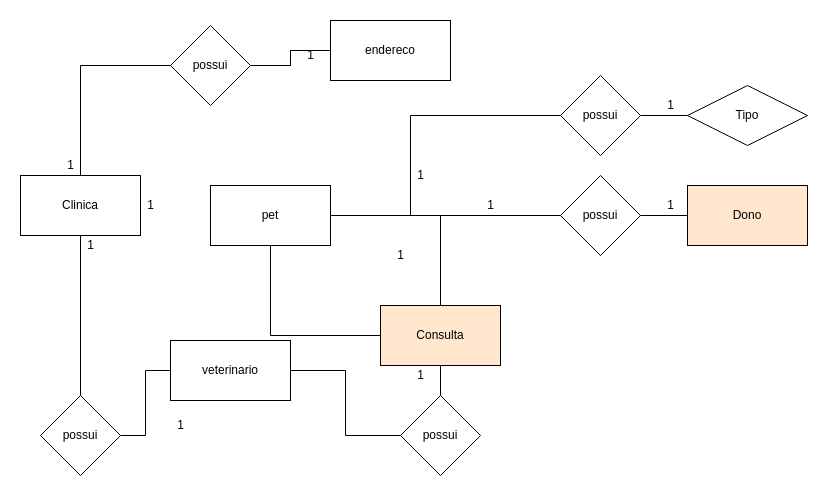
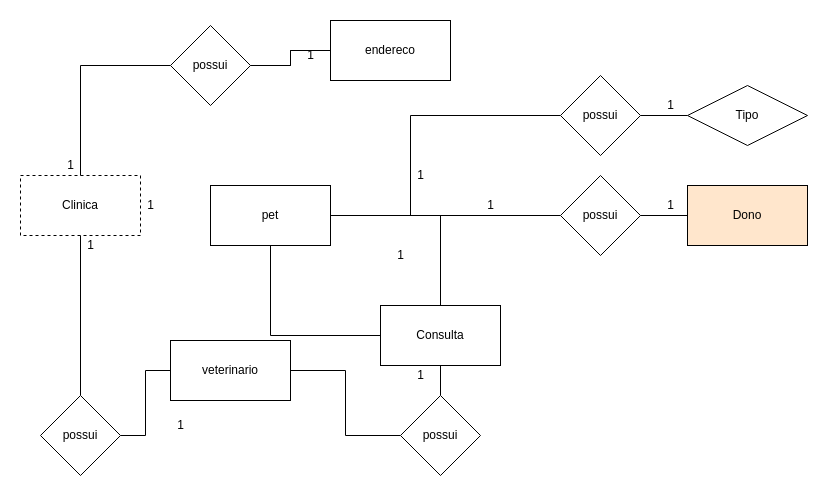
(81, 206) -> (81, 206)
(441, 336) -> (441, 336)
